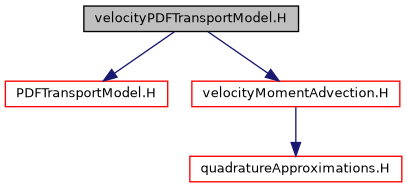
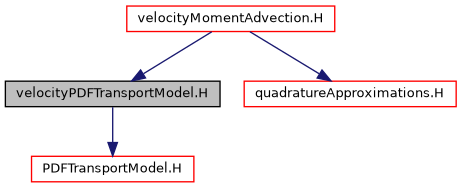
(238, 53) -> (178, 53)
